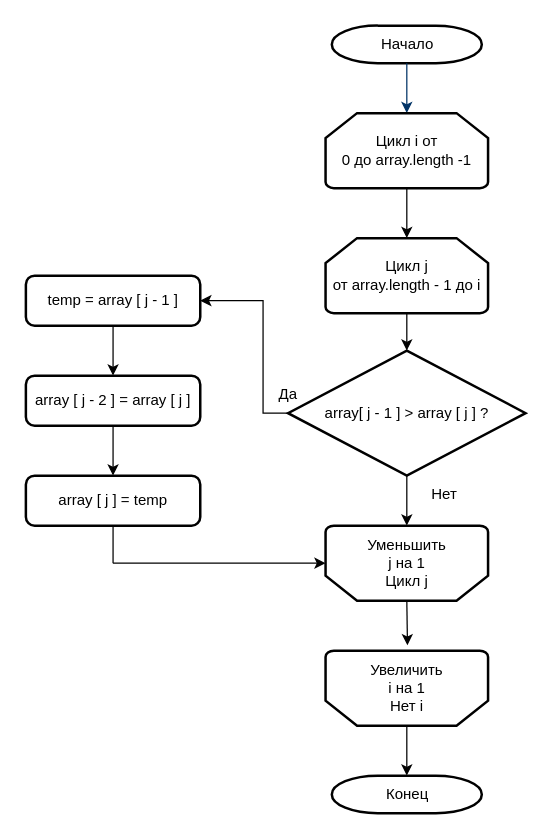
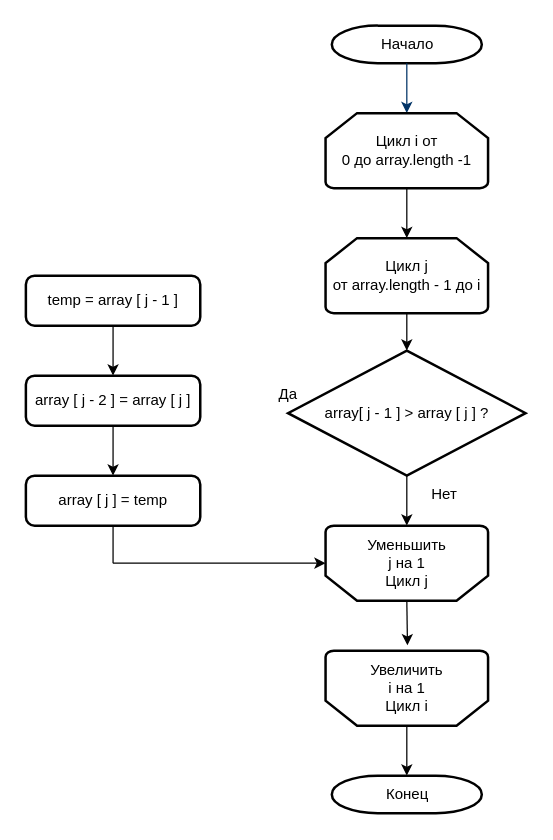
(263, 342) -> none
(407, 688) -> (407, 688)
